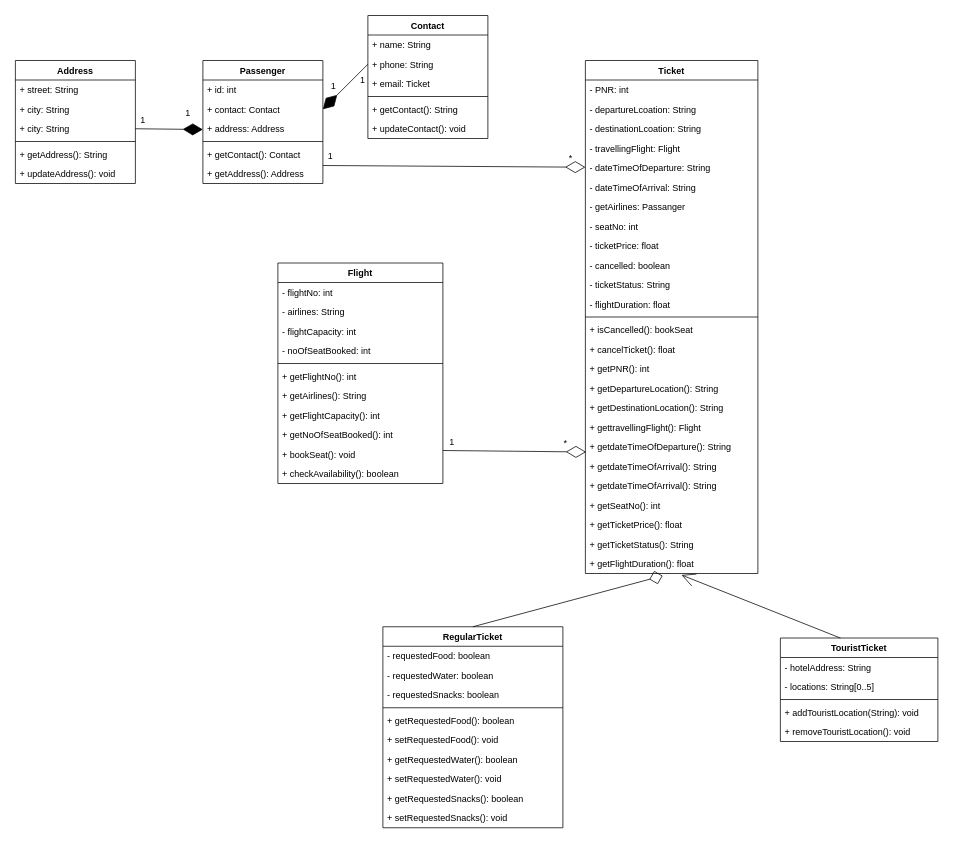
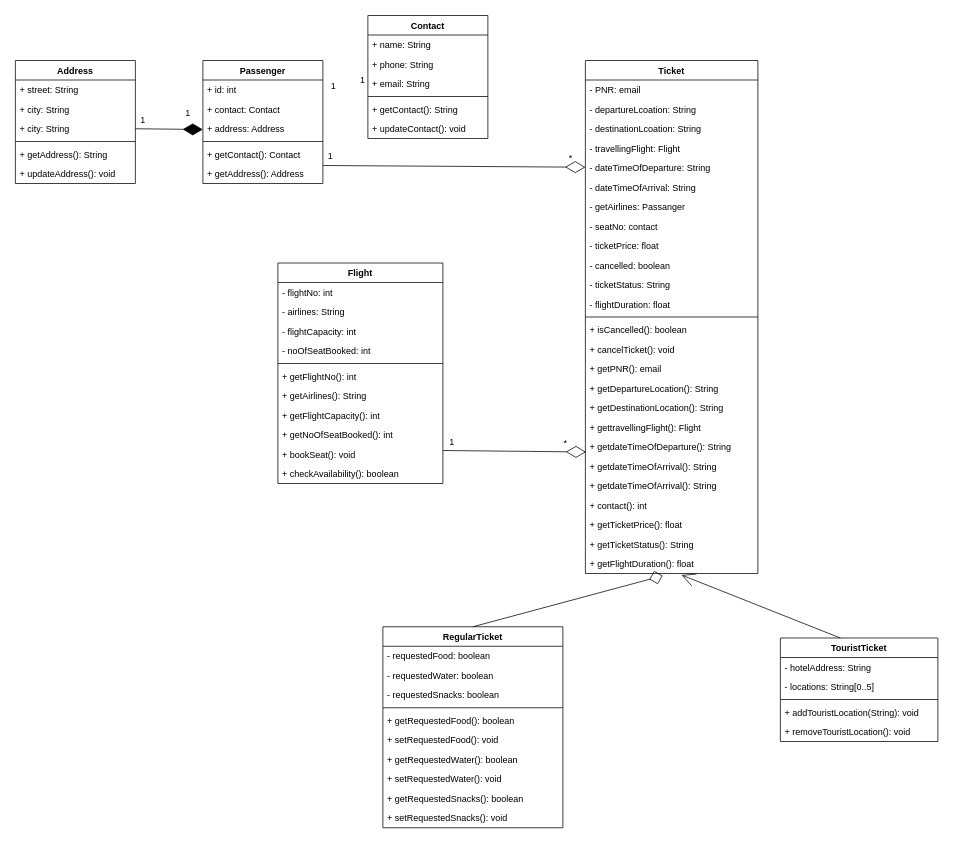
(351, 81) -> none
(403, 84) -> (403, 84)
(610, 90) -> (614, 90)
(618, 227) -> (629, 227)
(645, 330) -> (642, 330)
(640, 350) -> (638, 350)
(623, 369) -> (626, 369)
(630, 506) -> (625, 506)
